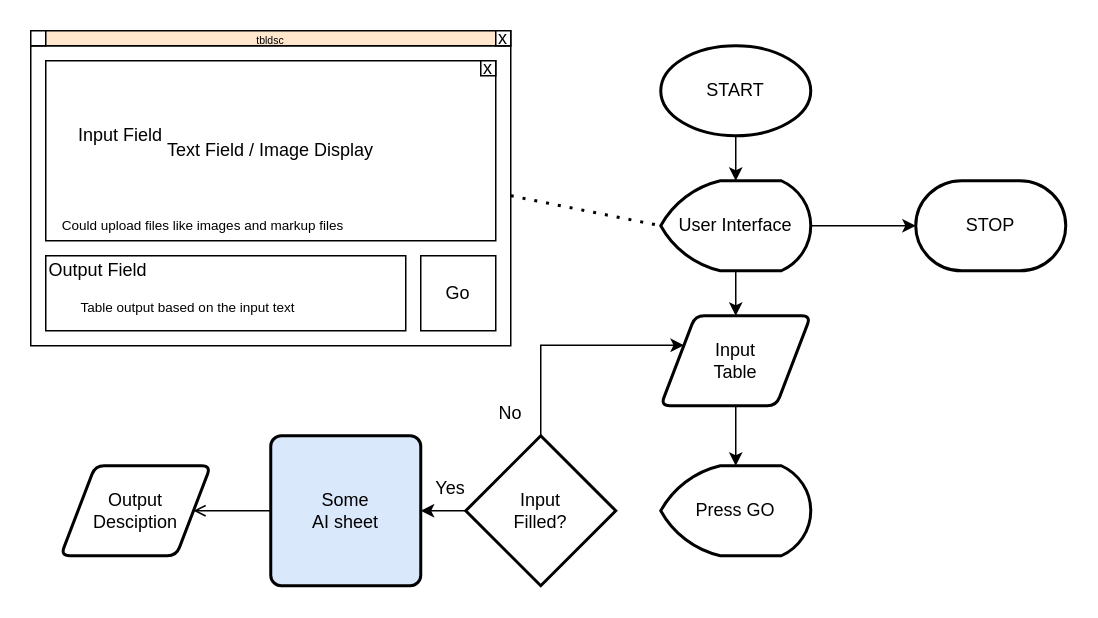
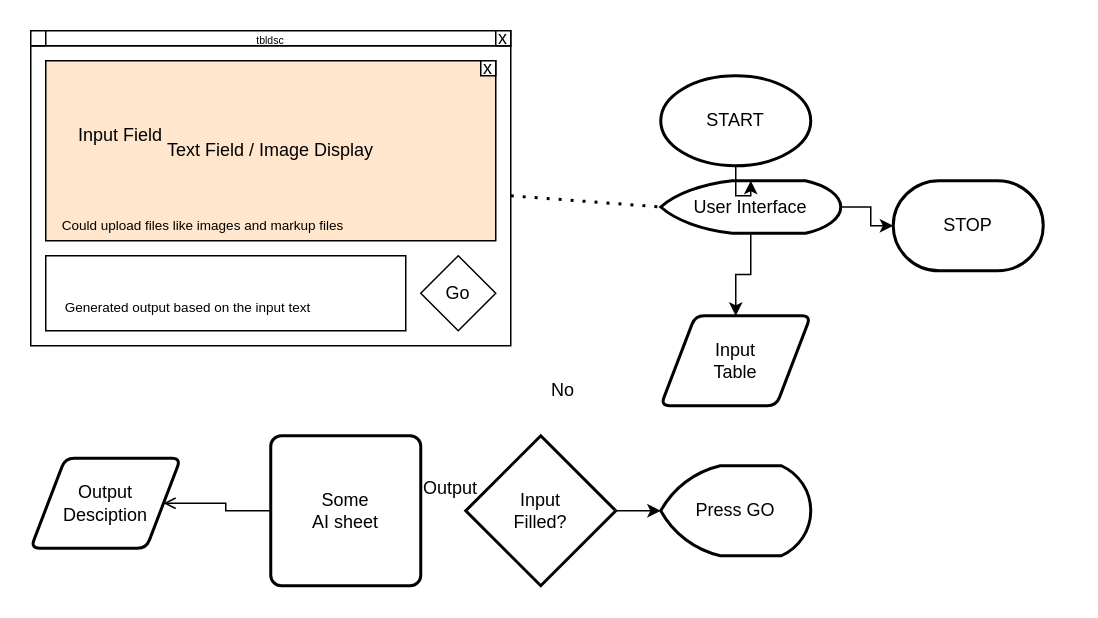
(271, 38) -> (271, 38)
(736, 91) -> (736, 121)
(271, 151) -> (271, 151)
(736, 226) -> (751, 207)
(991, 226) -> (968, 226)
(98, 271) -> none
(458, 293) -> (458, 293)
(188, 308) -> (188, 308)
(563, 345) -> none
(511, 413) -> (563, 391)
(736, 431) -> none
(451, 488) -> (451, 488)
(136, 511) -> (106, 503)
(346, 511) -> (346, 511)
(439, 511) -> (644, 511)
